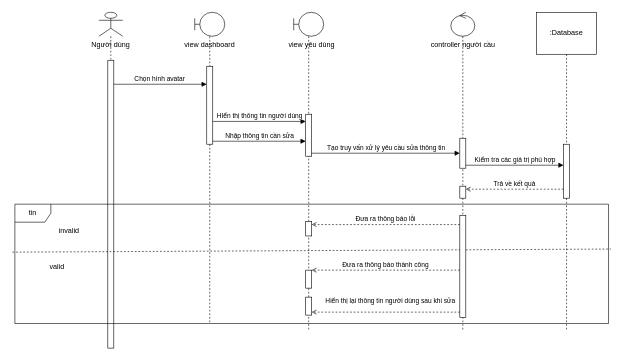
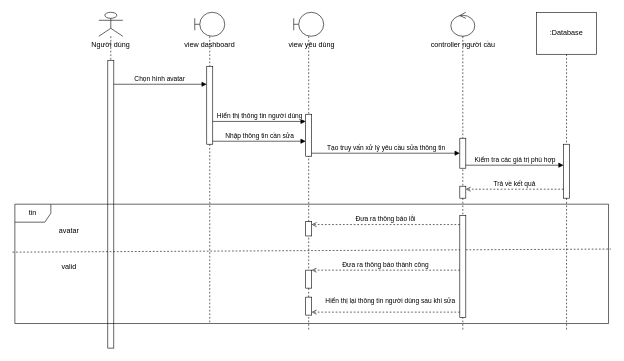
(69, 231) -> (69, 231)
(57, 267) -> (69, 267)
